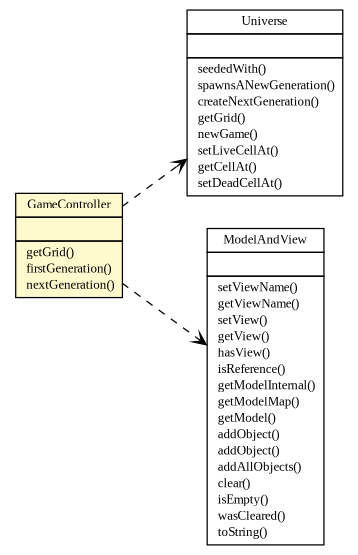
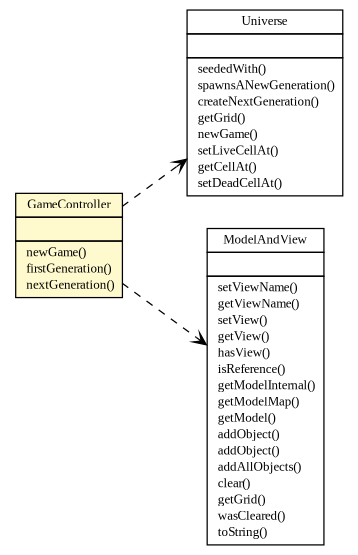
(49, 252) -> (55, 252)
(242, 500) -> (240, 500)
